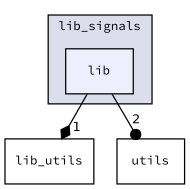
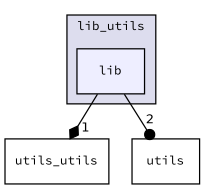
(100, 27) -> (111, 27)
(49, 161) -> (57, 161)
